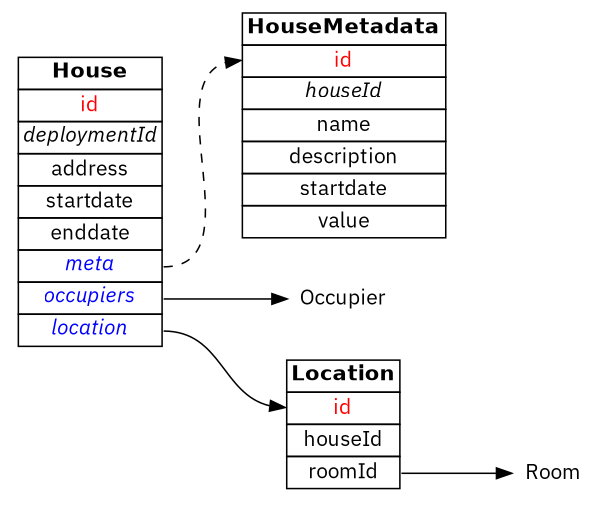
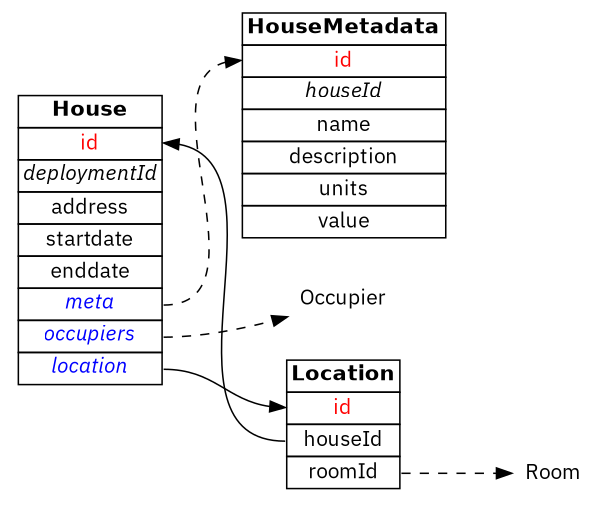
(344, 189) -> (344, 189)
(218, 299) -> (213, 333)
none -> (224, 300)
(449, 473) -> (449, 473)
